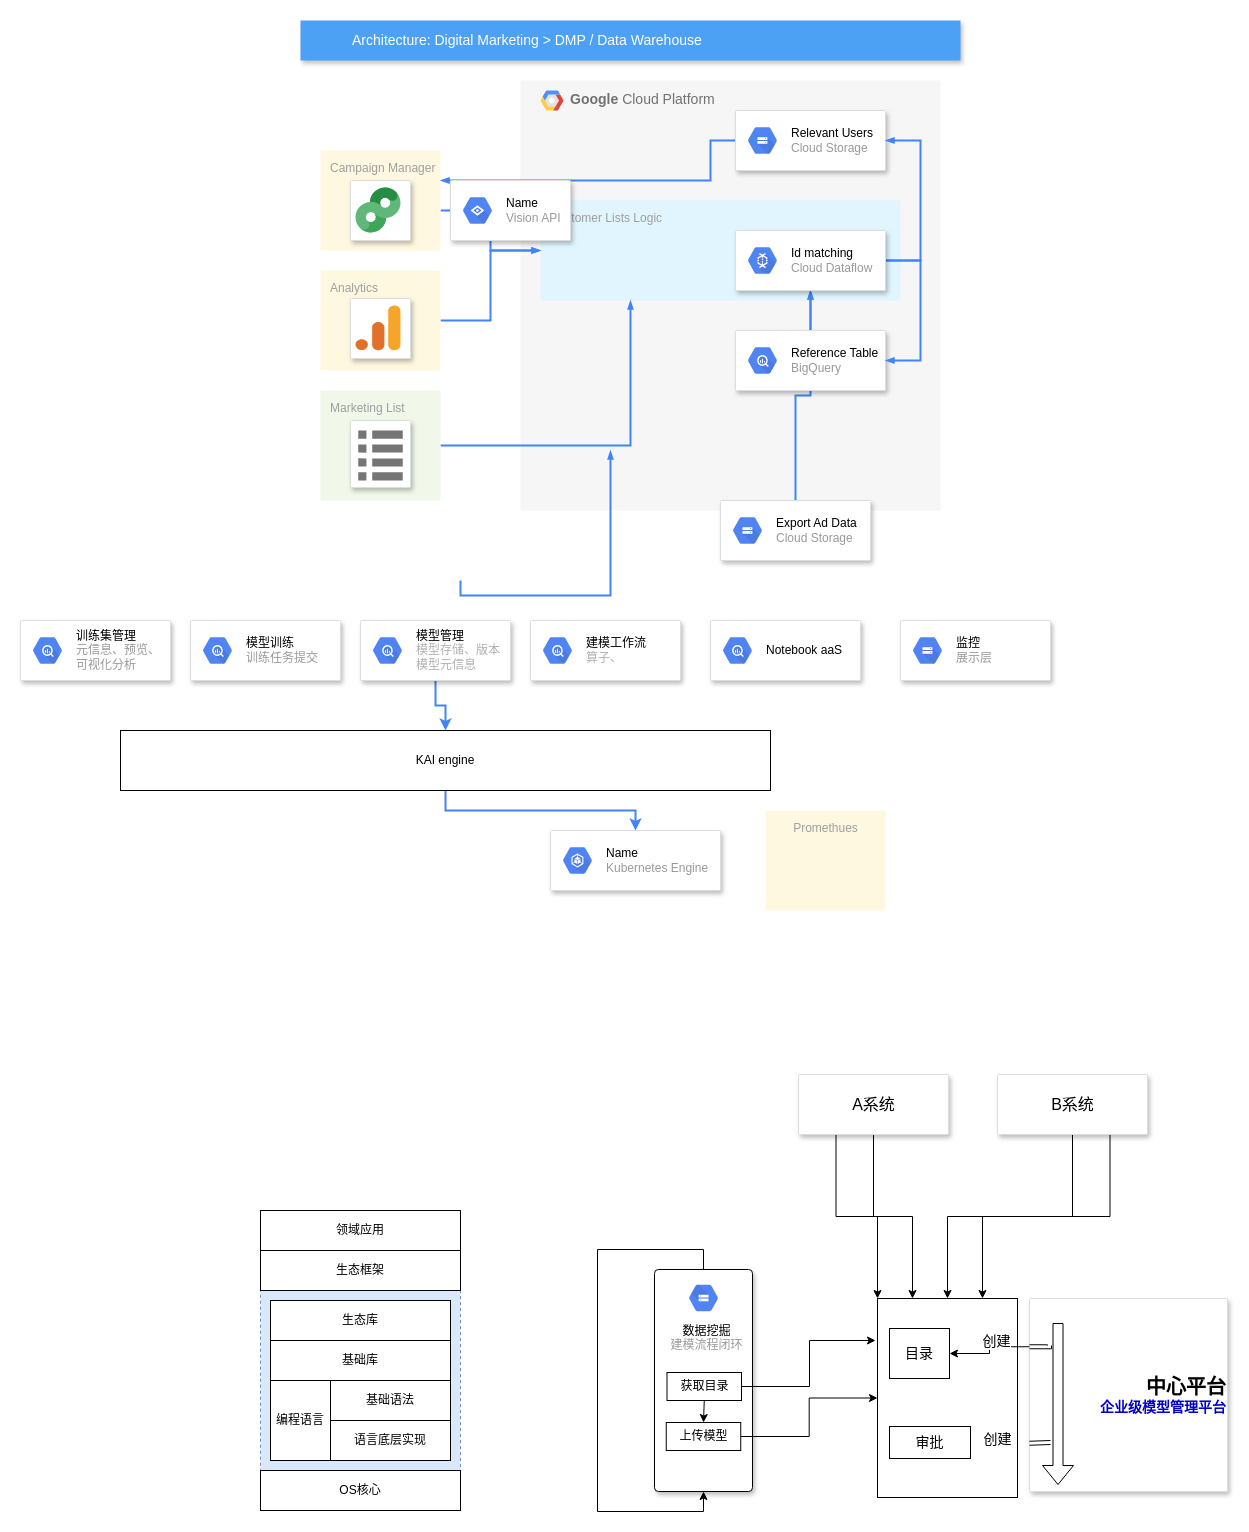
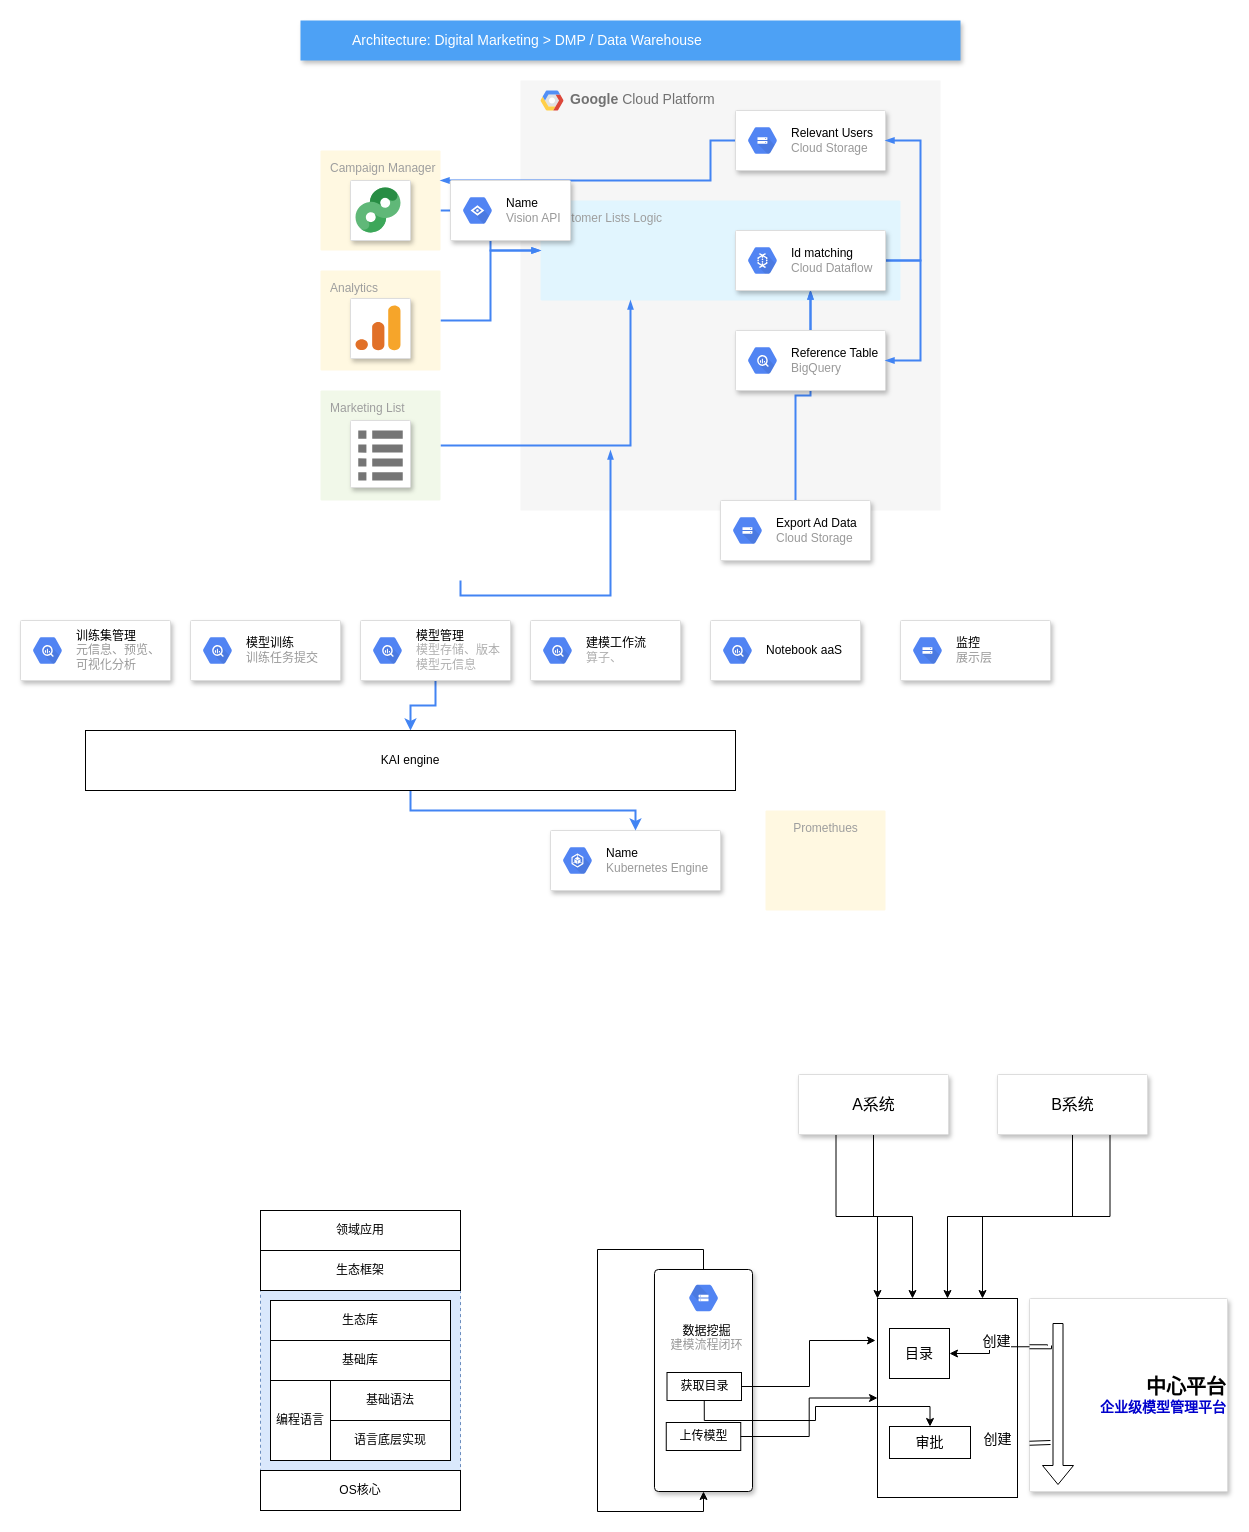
(446, 761) -> (411, 761)
(704, 1414) -> (816, 1411)
